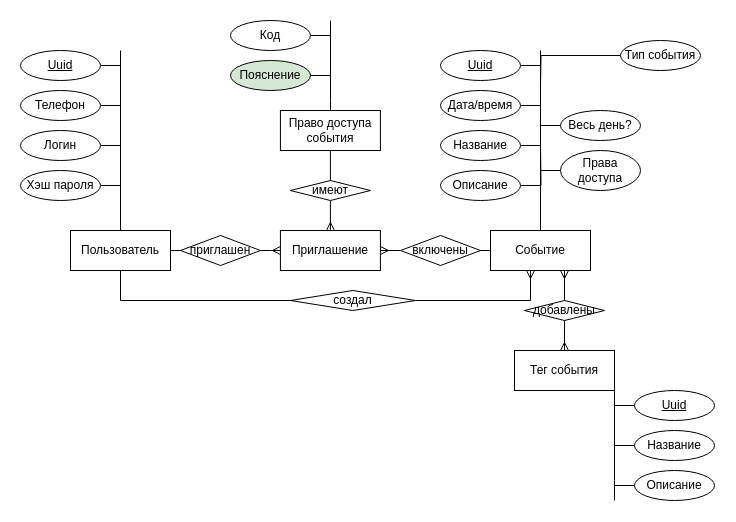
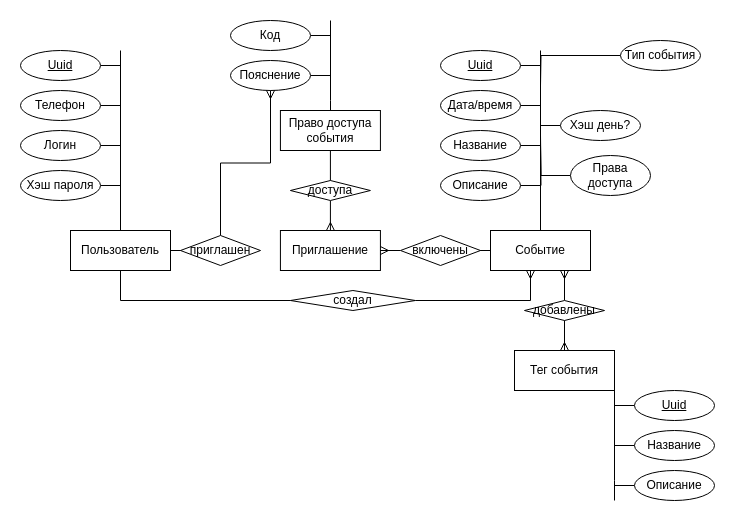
(271, 76) -> (271, 76)
(601, 126) -> (601, 126)
(601, 171) -> (611, 176)
(331, 191) -> (331, 191)
(270, 251) -> (246, 163)
